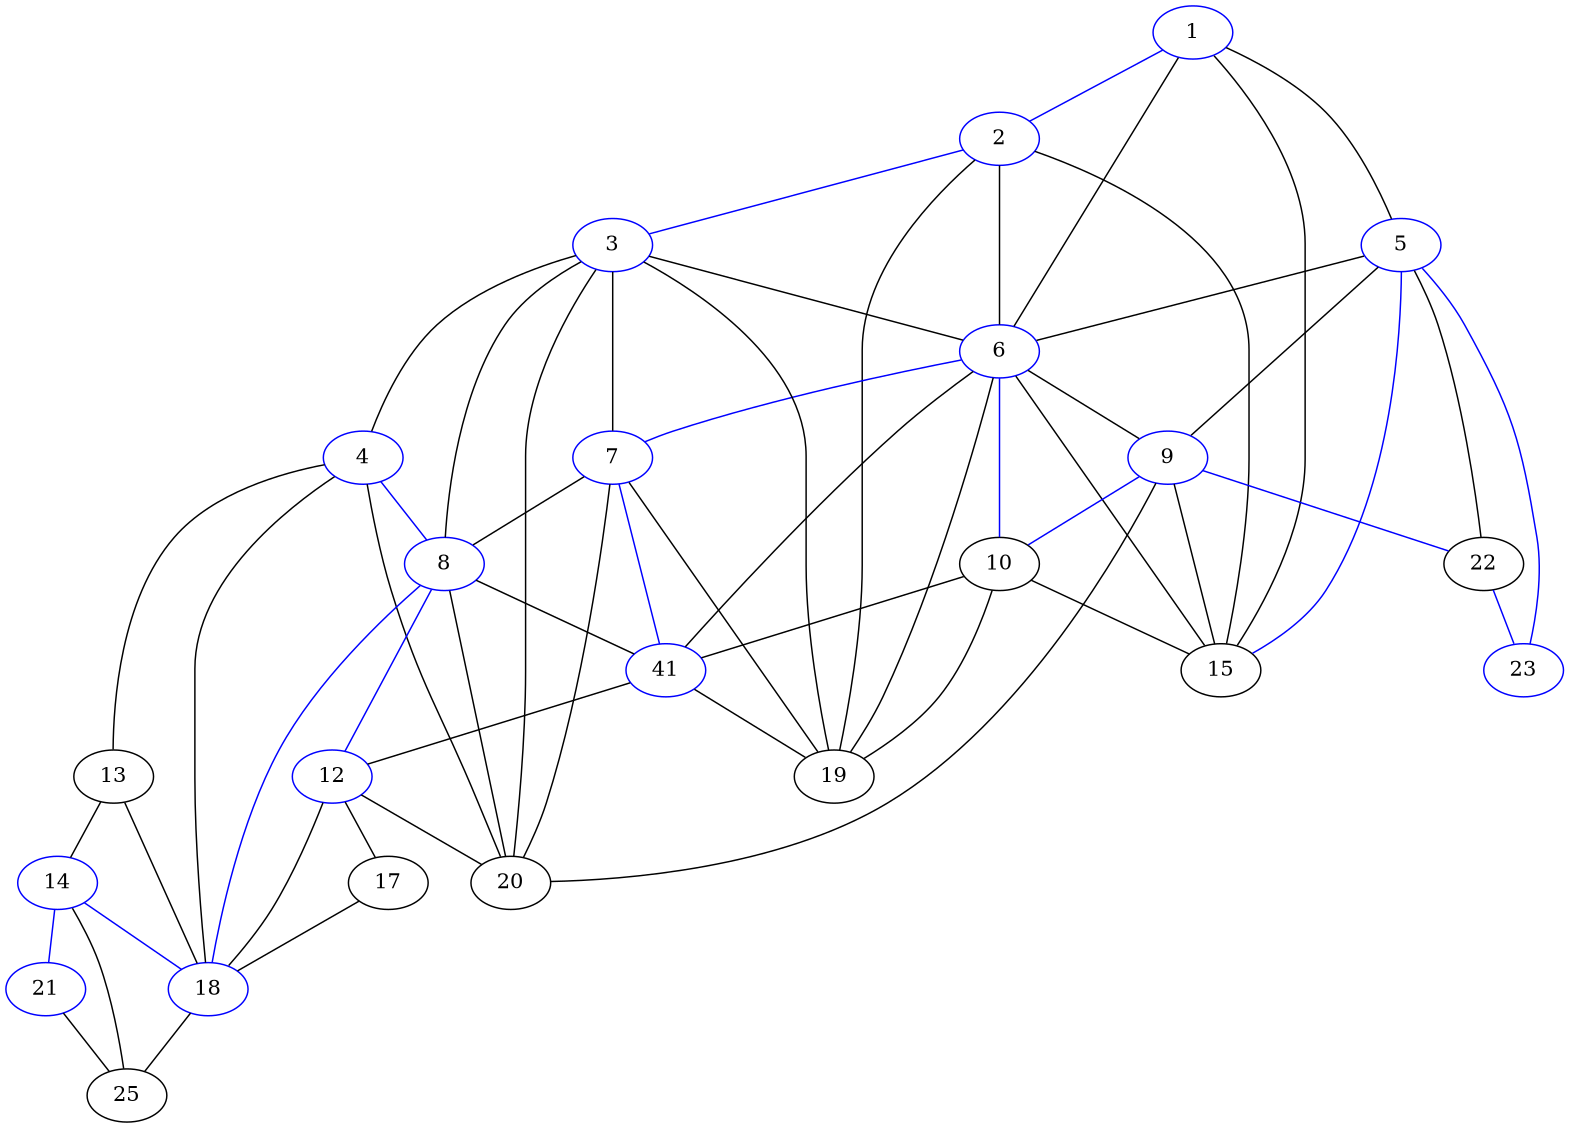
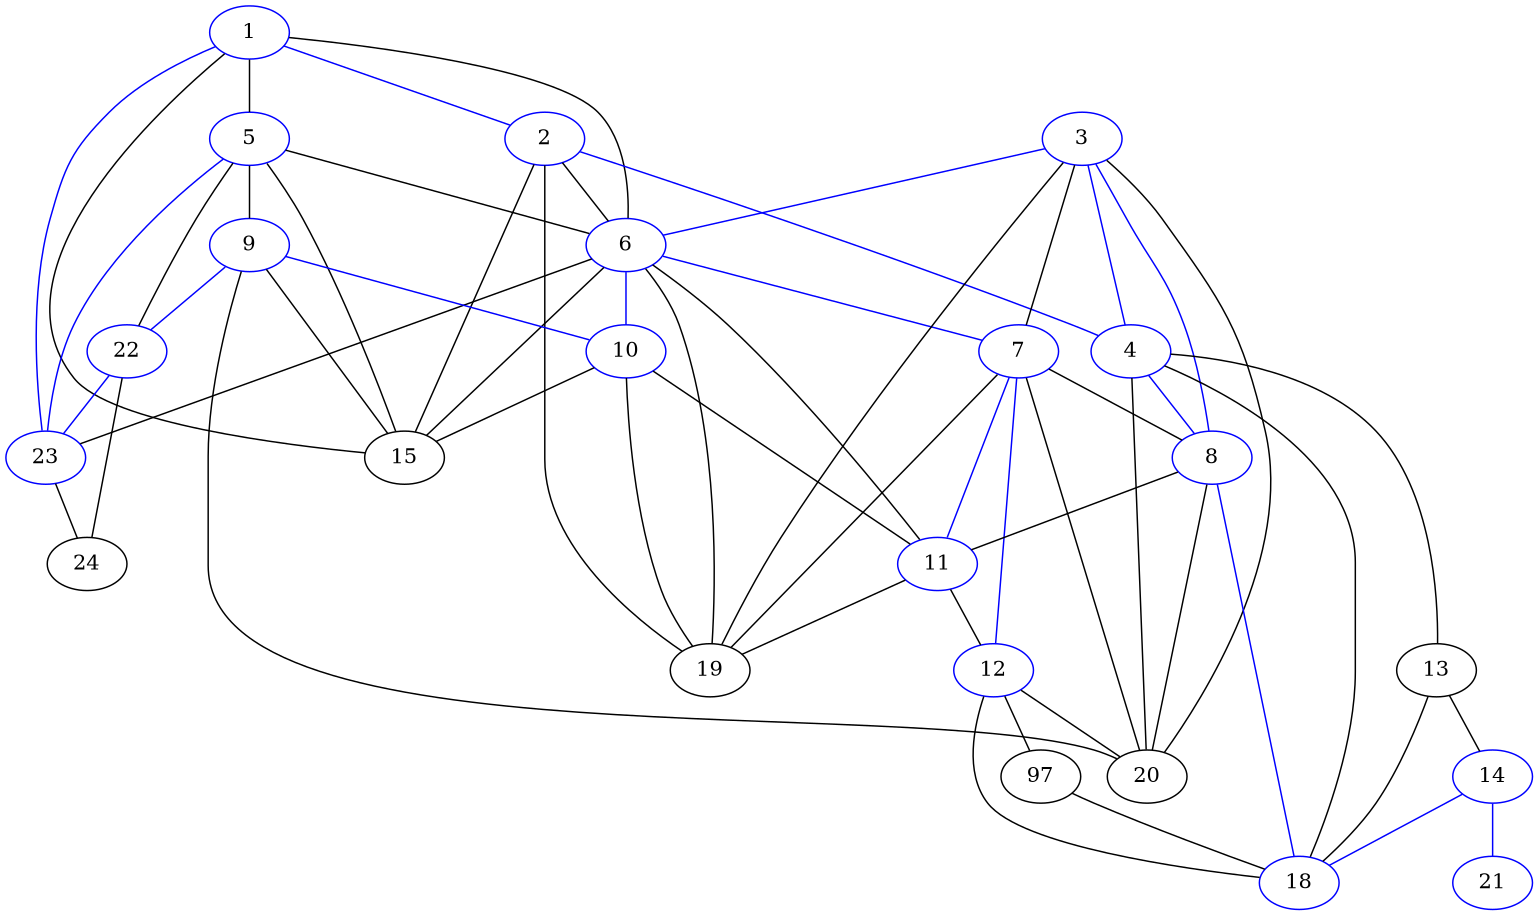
(806, 192) -> (841, 240)
none -> (55, 201)
(806, 298) -> (854, 192)
(449, 315) -> (1107, 245)
(477, 380) -> (1169, 291)
(1084, 404) -> (349, 347)
(1372, 484) -> (340, 293)
none -> (87, 564)
(1000, 564) -> (626, 351)
(1484, 564) -> (127, 351)
(388, 670) -> (1006, 511)
(666, 670) -> (938, 564)
(388, 883) -> (1041, 777)
(127, 1095) -> none
